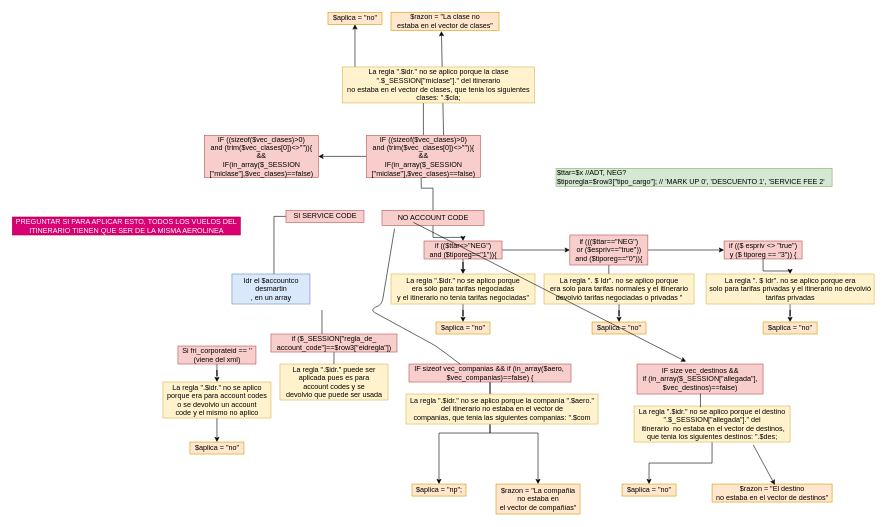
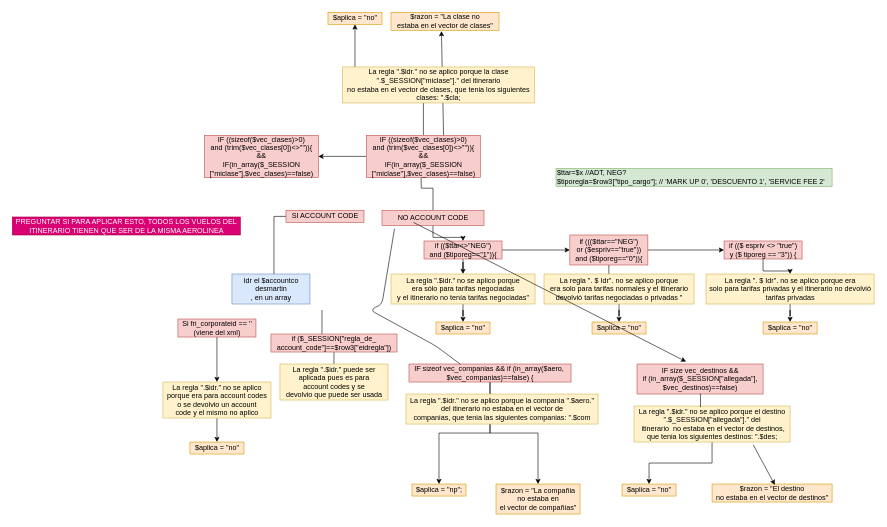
(325, 216) -> (325, 216)
(217, 355) -> (217, 328)
